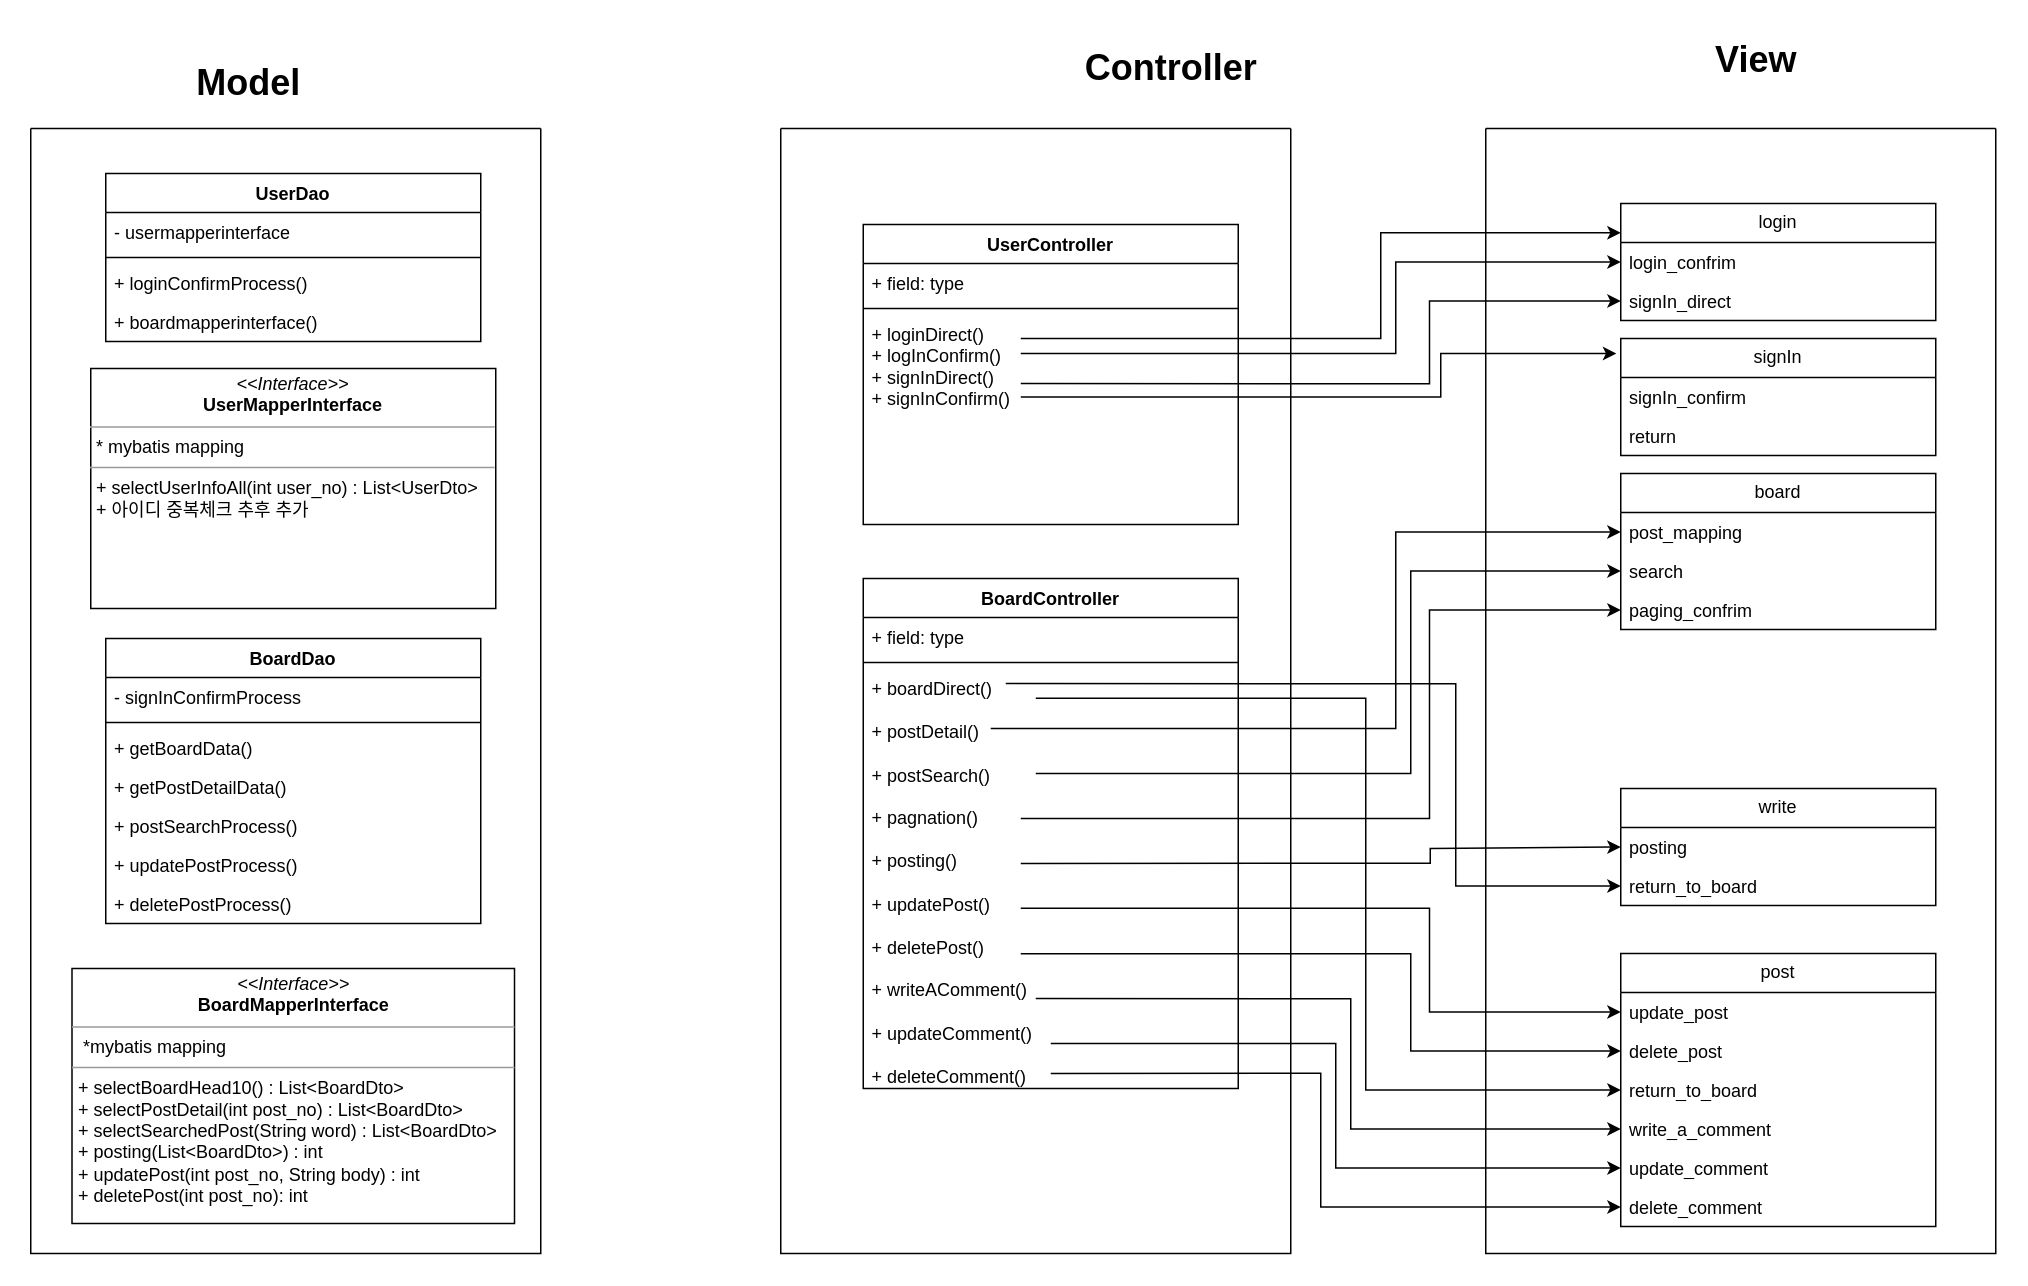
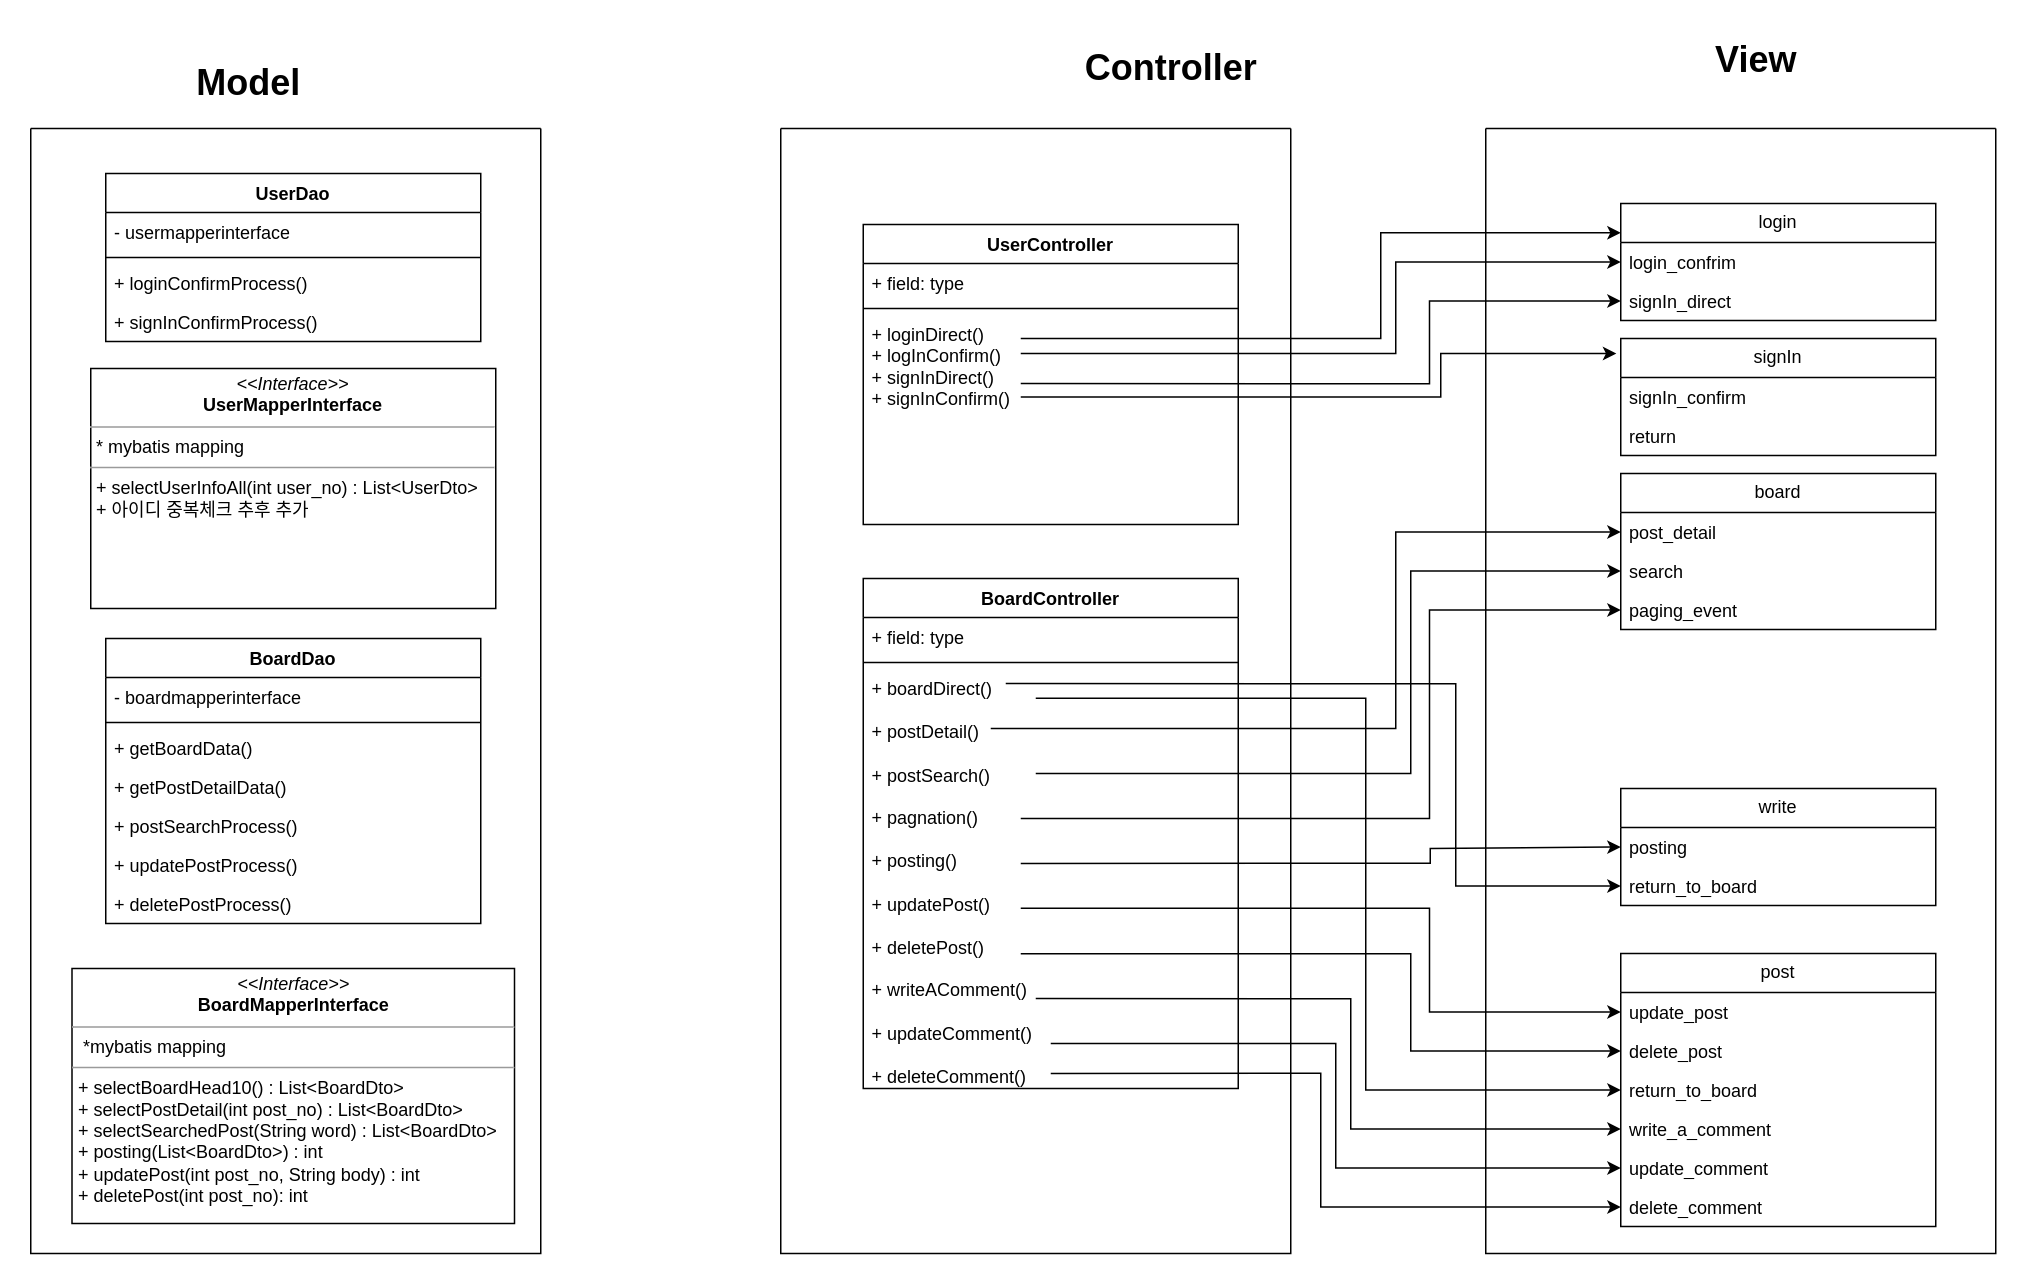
(231, 324) -> (229, 324)
(1688, 534) -> (1681, 534)
(1696, 612) -> (1688, 612)
(219, 699) -> (221, 699)
